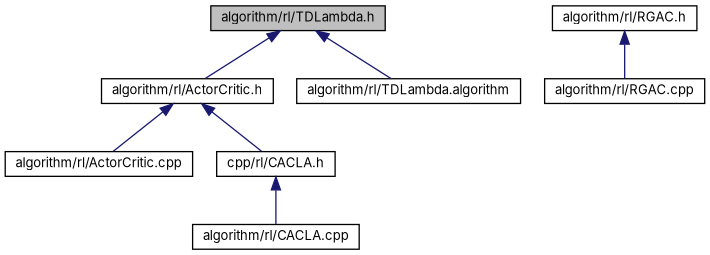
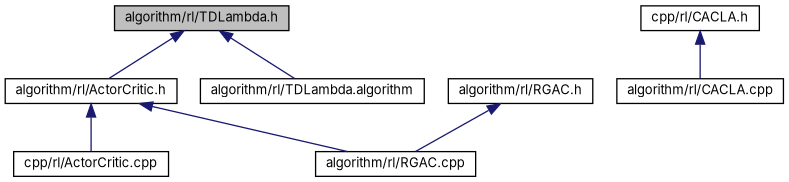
(237, 131) -> (250, 129)
(99, 164) -> (91, 164)
